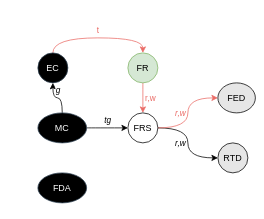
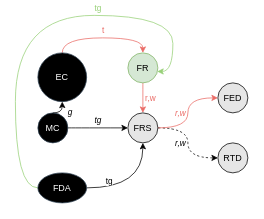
none -> (43, 30)
(53, 68) -> (62, 77)
(237, 98) -> (233, 98)
(62, 128) -> (53, 128)
(143, 128) -> (143, 128)
(188, 144) -> (188, 144)
none -> (124, 180)
